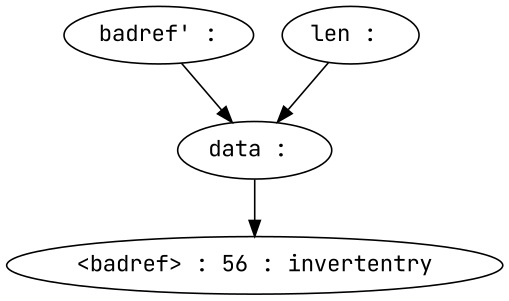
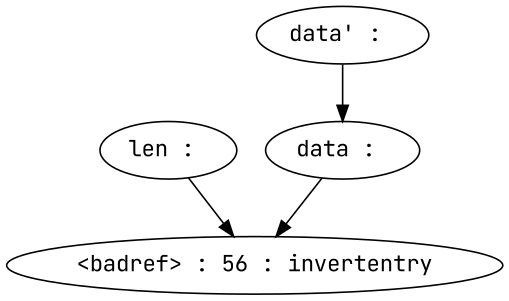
(159, 35) -> (343, 35)
(308, 86) -> (206, 201)
